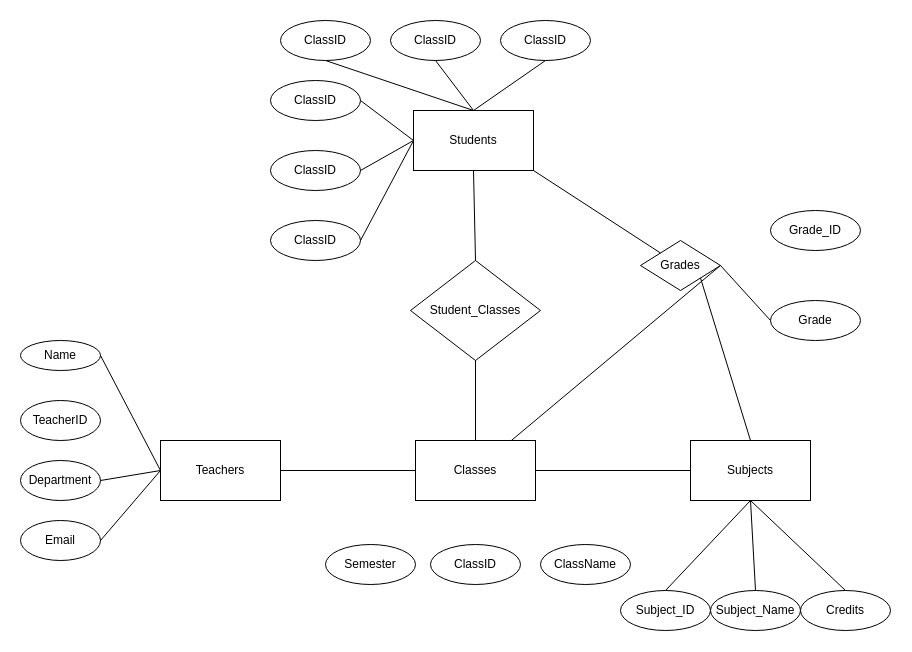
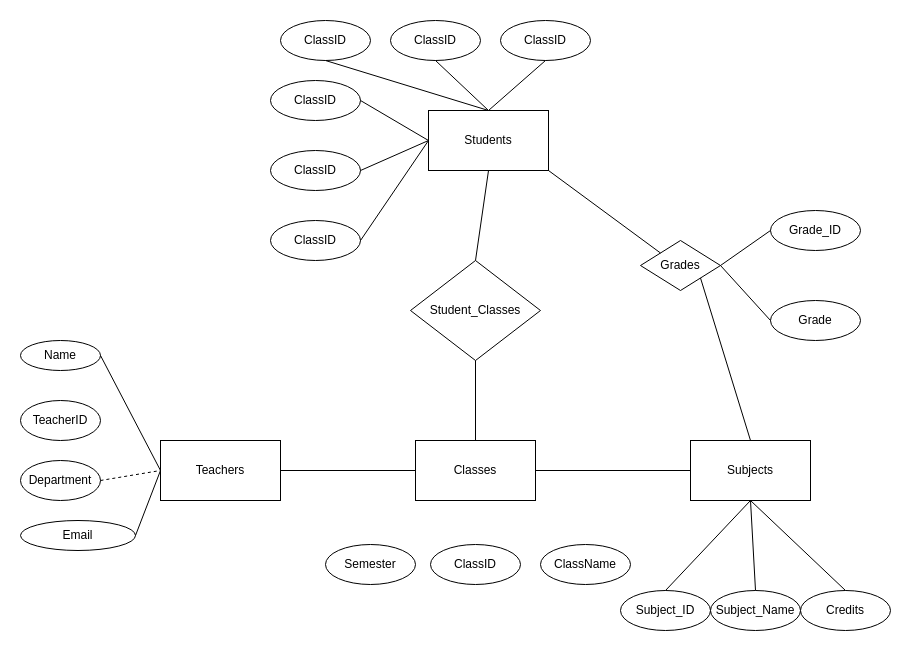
(474, 141) -> (489, 141)
(615, 354) -> (746, 248)
(129, 476) -> (129, 476)
(61, 541) -> (78, 536)
